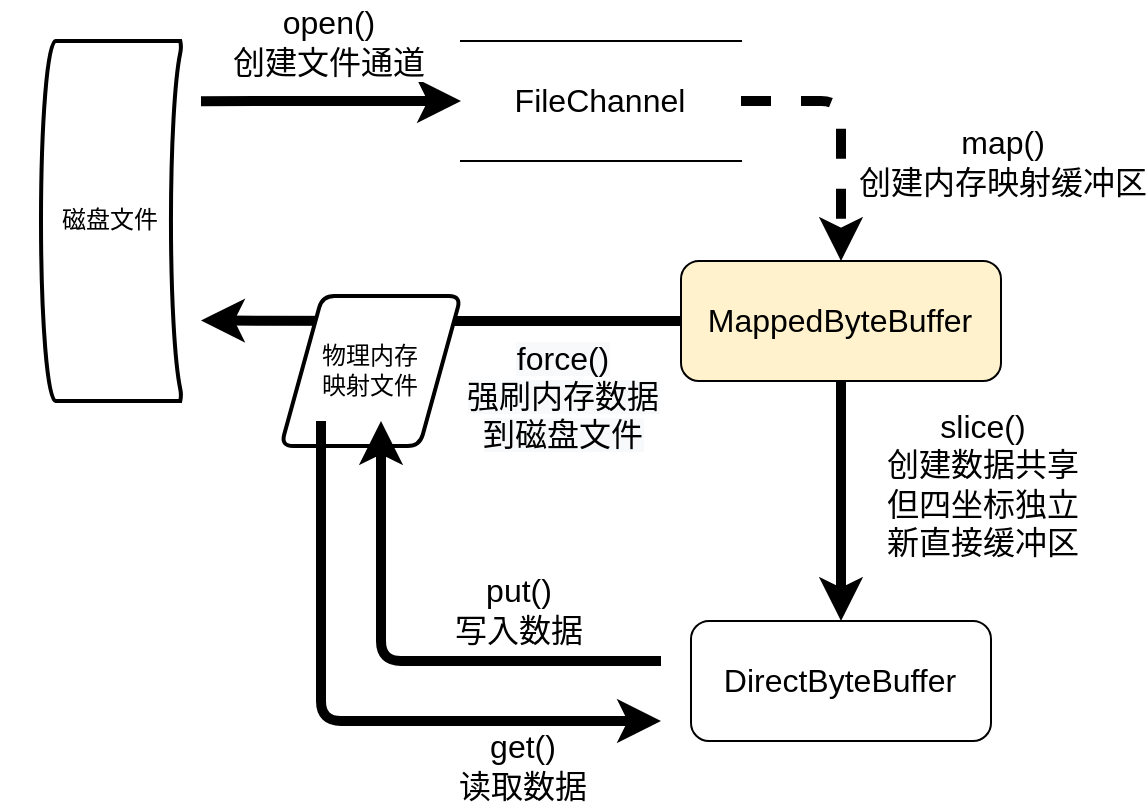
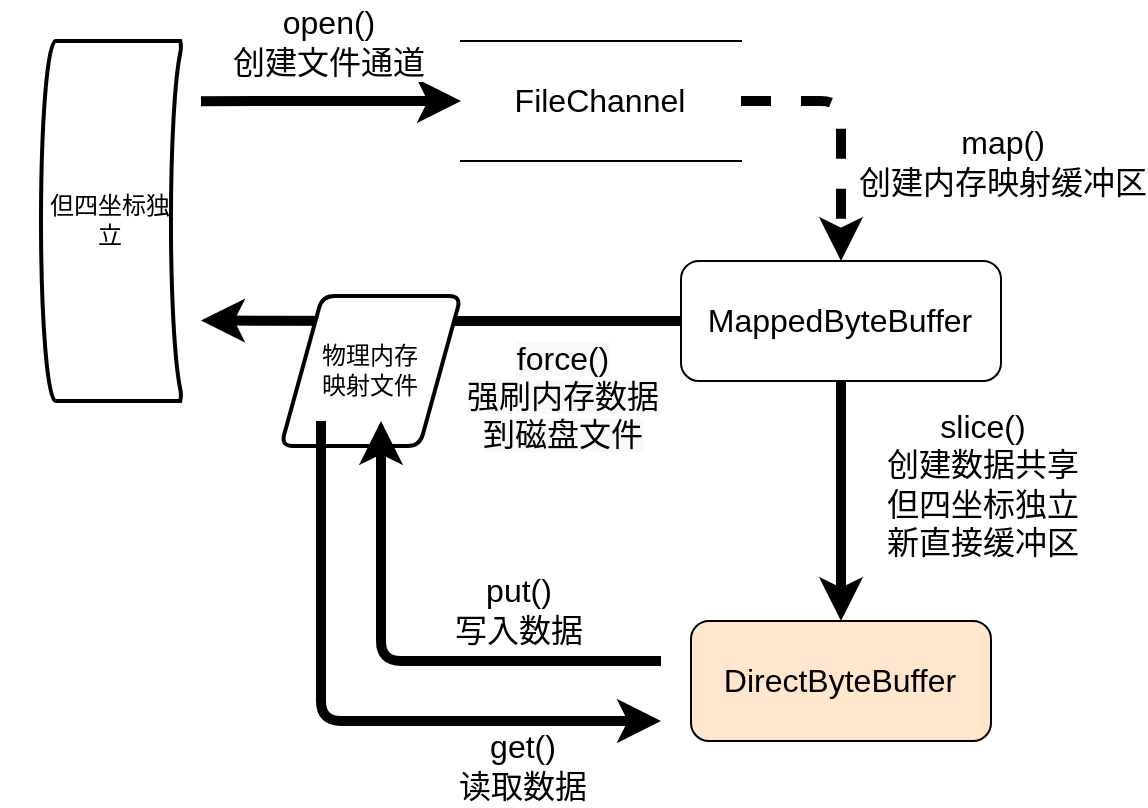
(111, 221) -> (111, 221)
(841, 321) -> (841, 321)
(841, 681) -> (841, 681)
